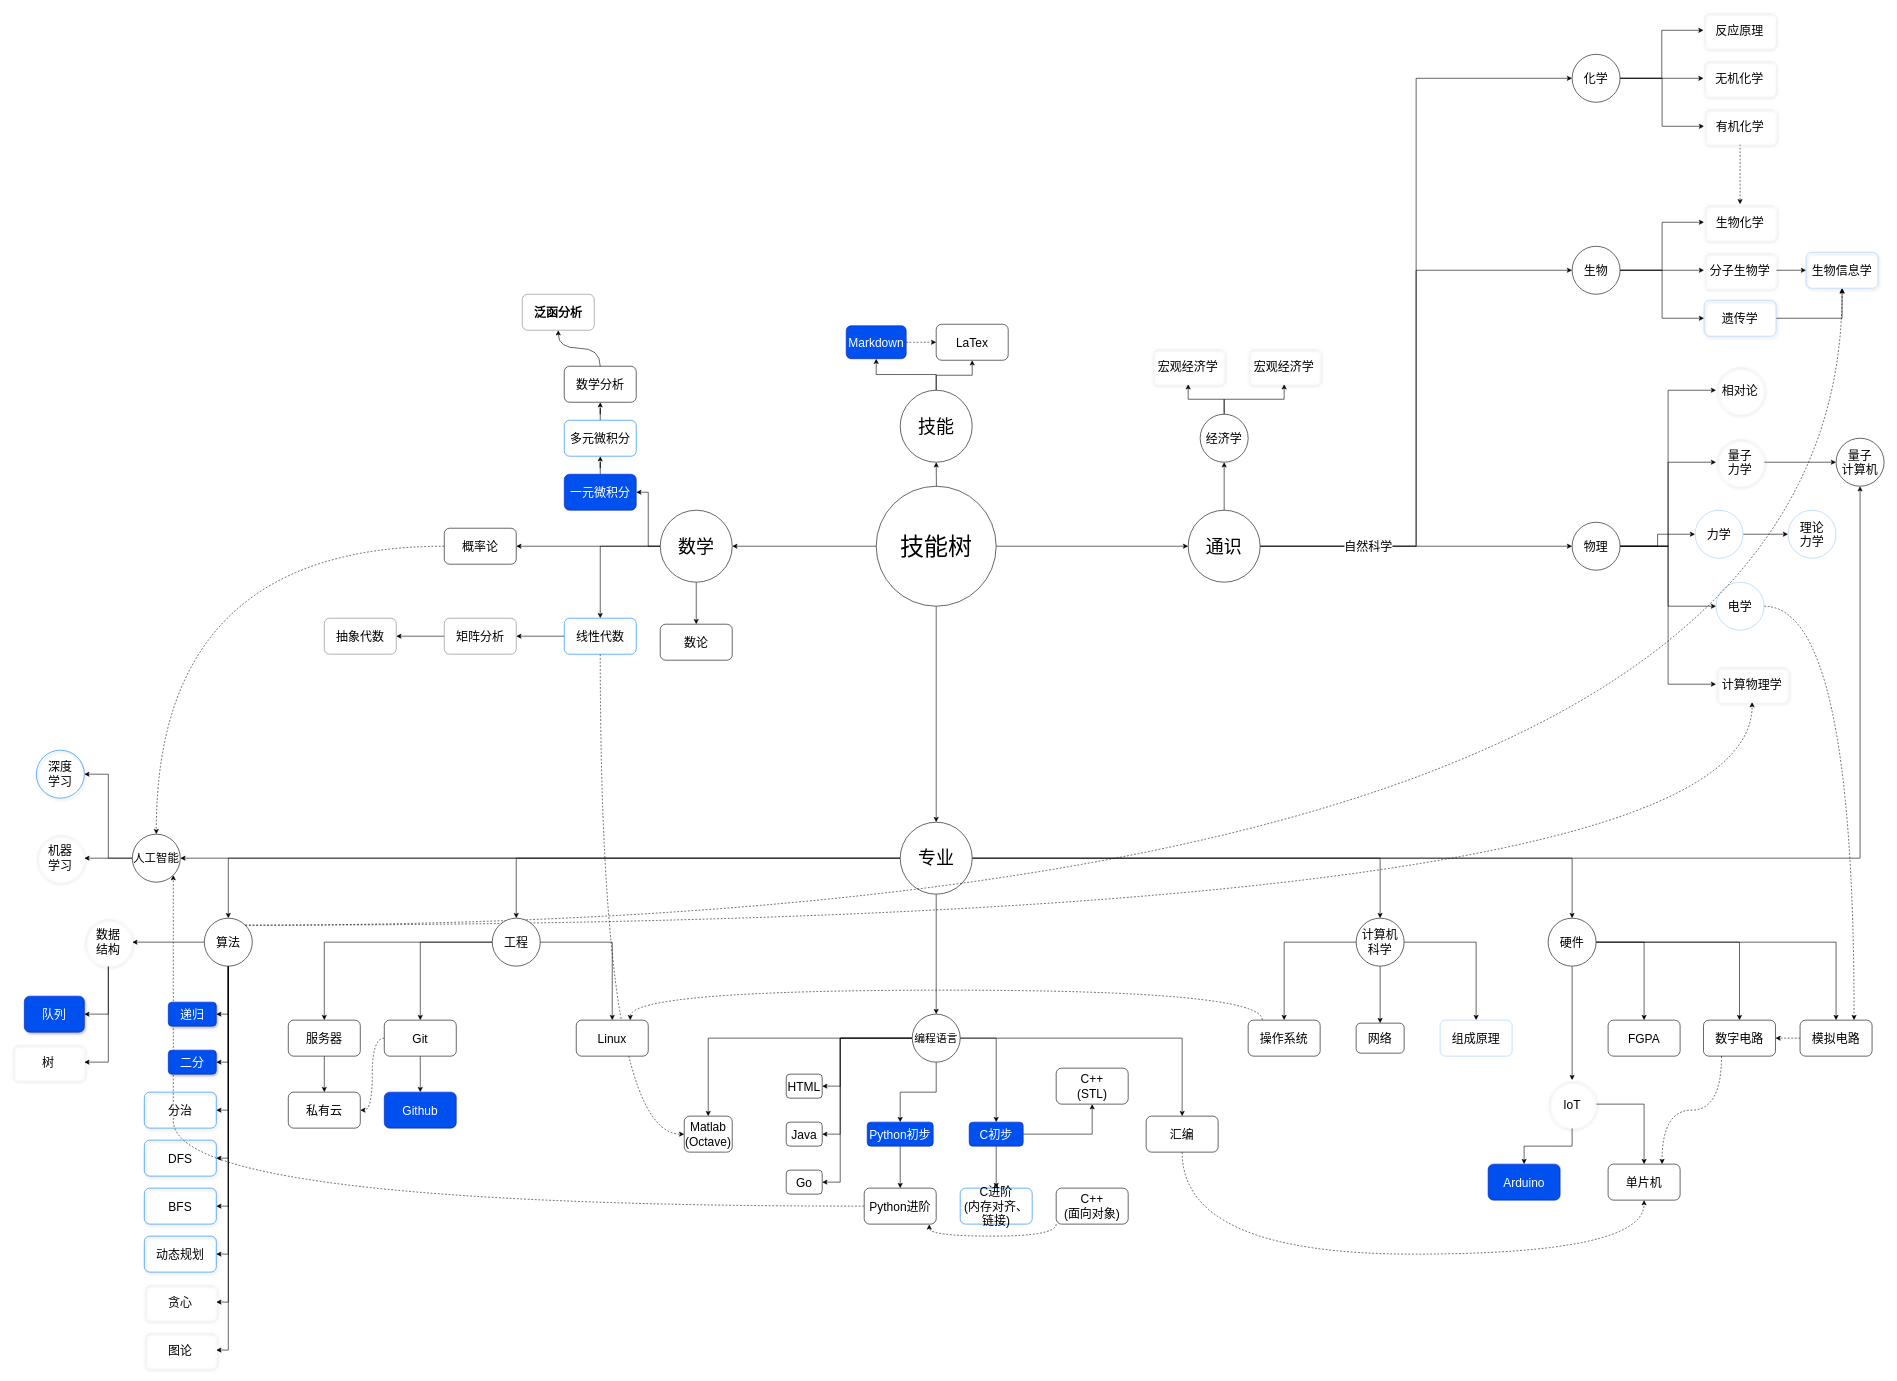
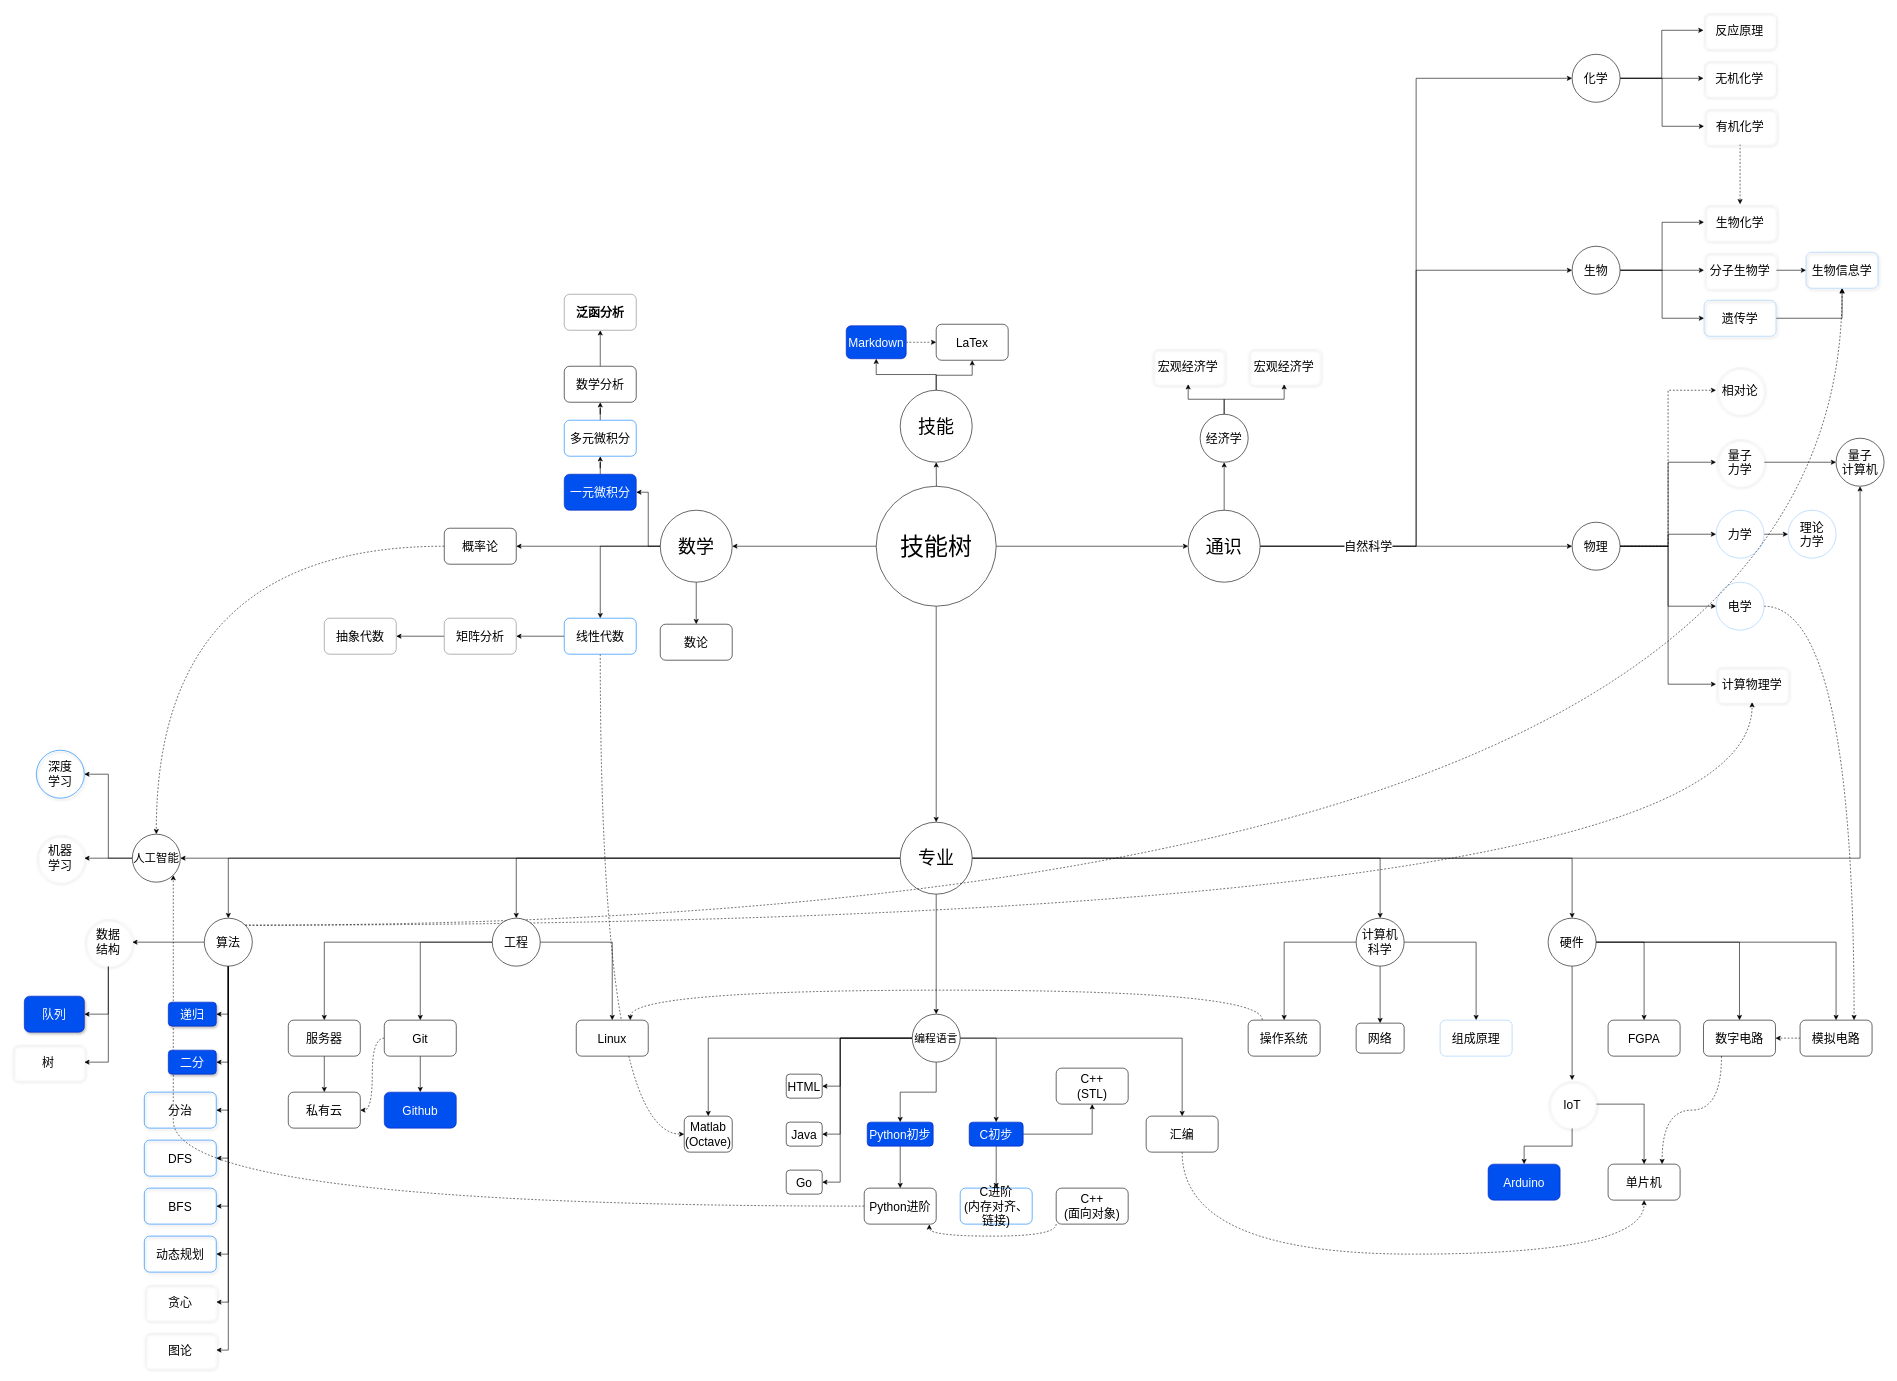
(558, 312) -> (600, 312)
(1668, 403) -> (1668, 403)
(1719, 534) -> (1740, 534)
